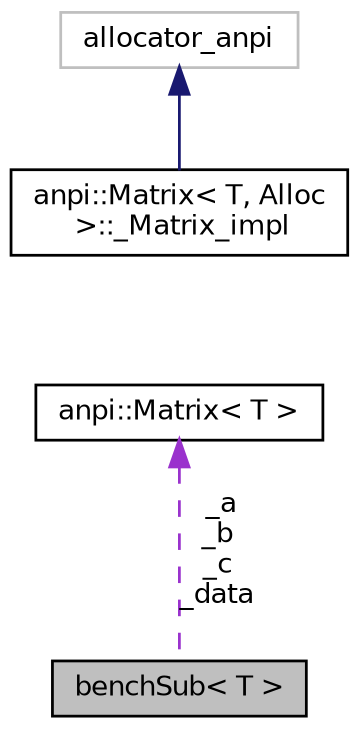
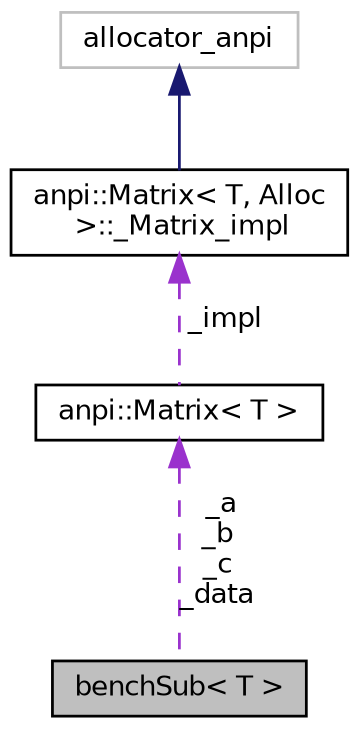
none -> (179, 334)
